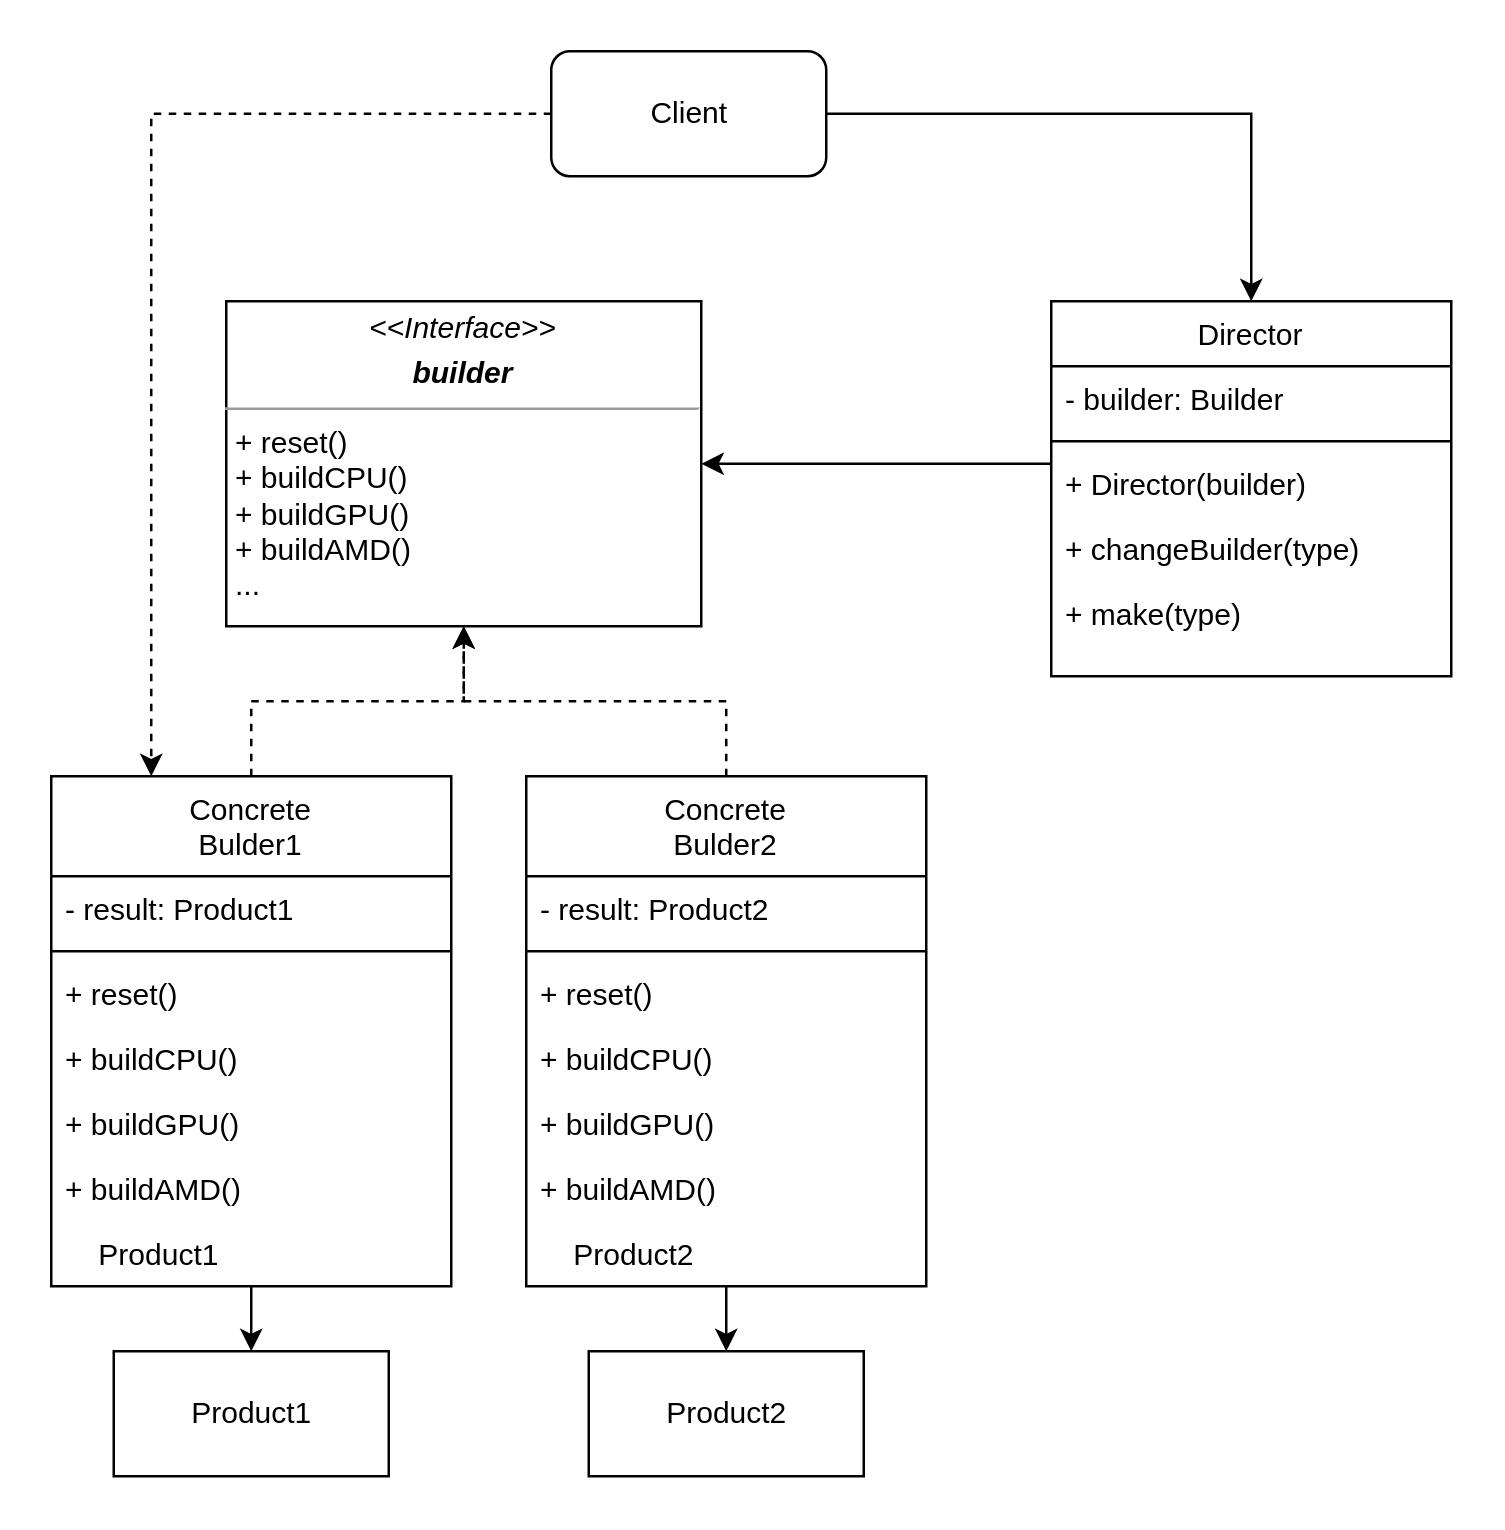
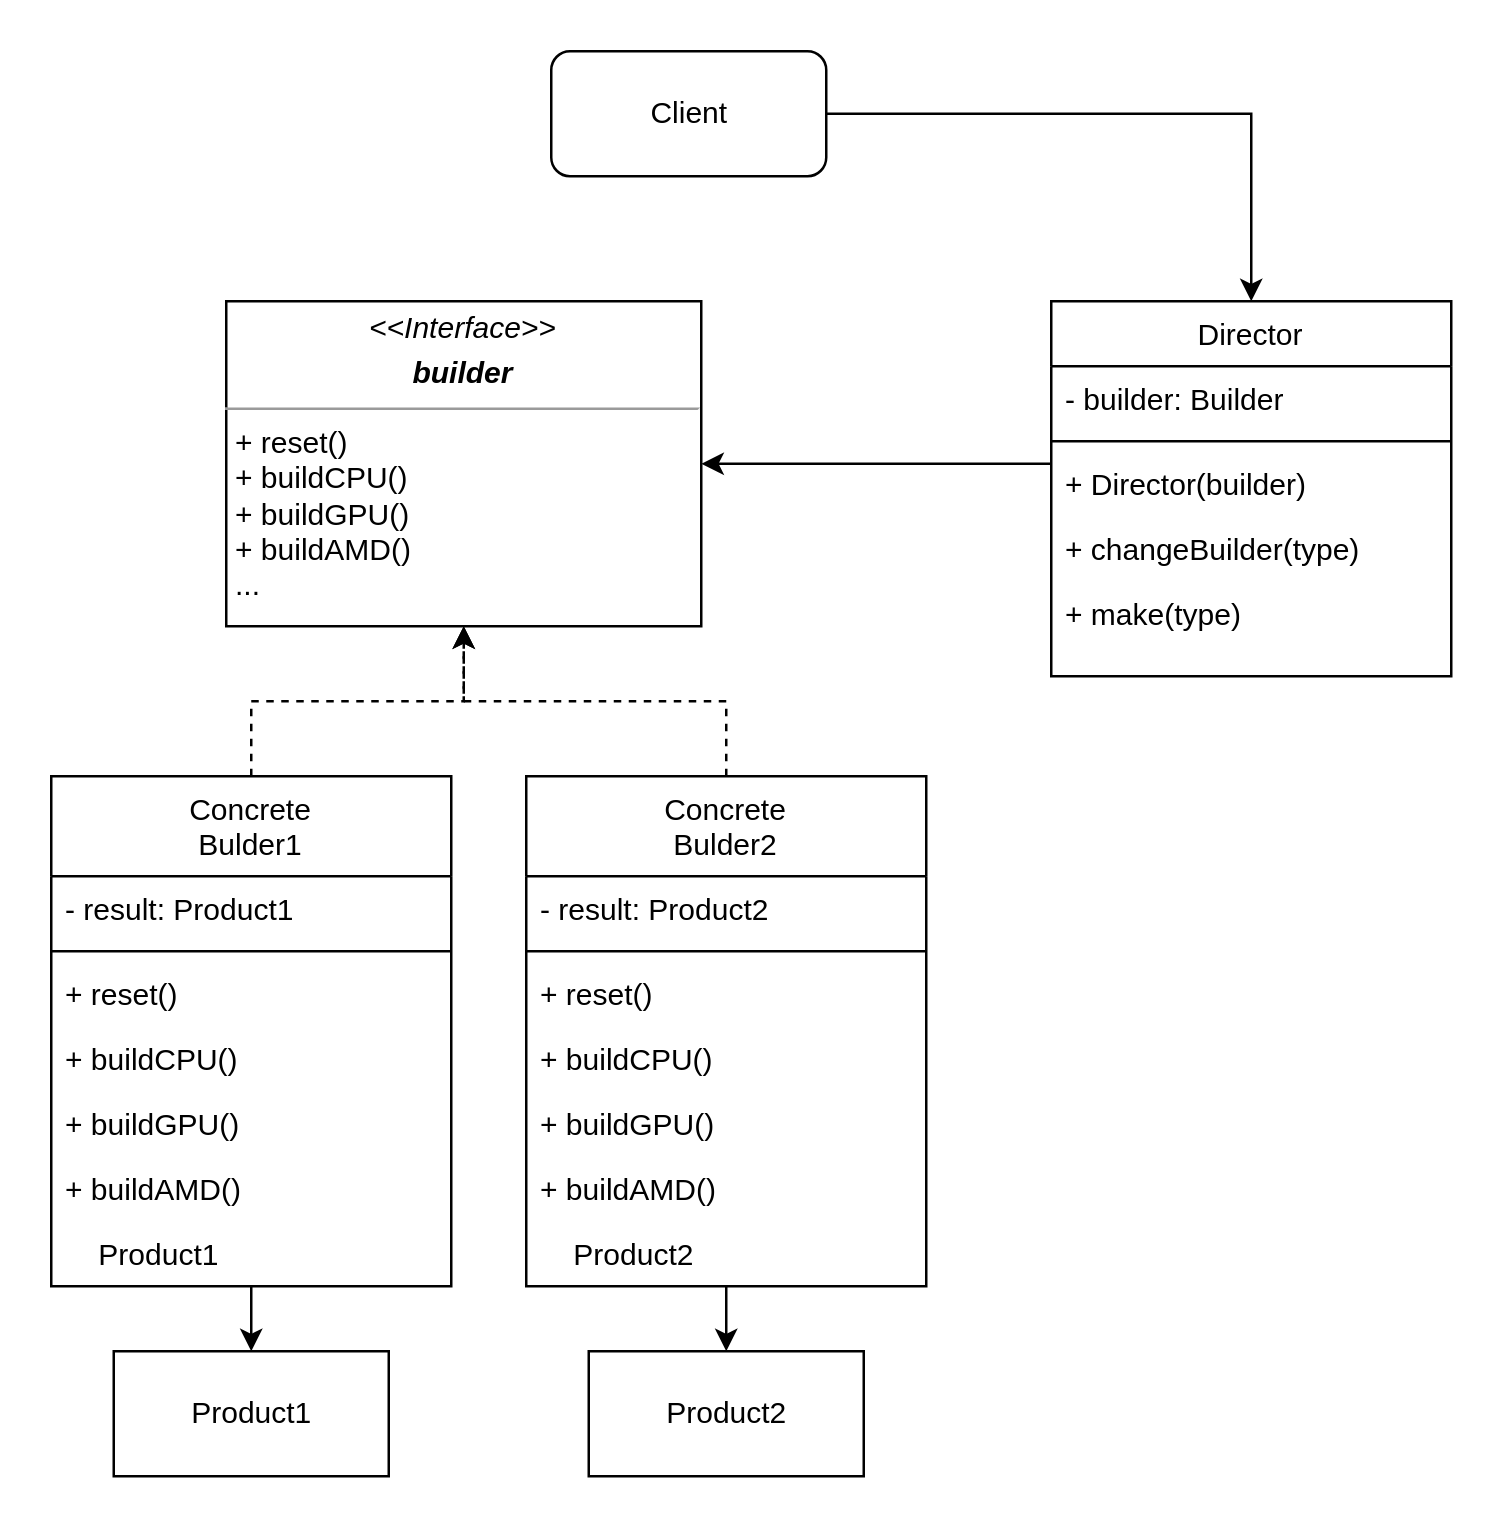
(151, 237) -> none
